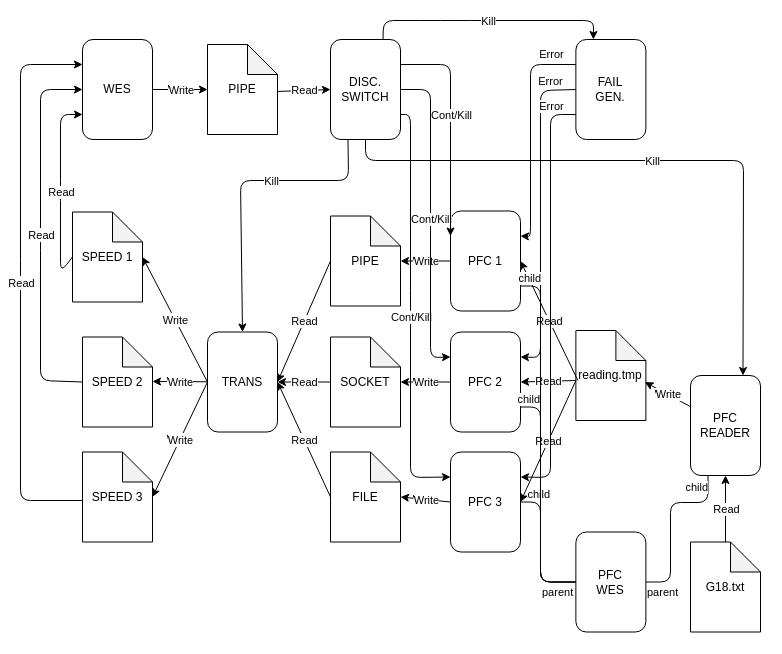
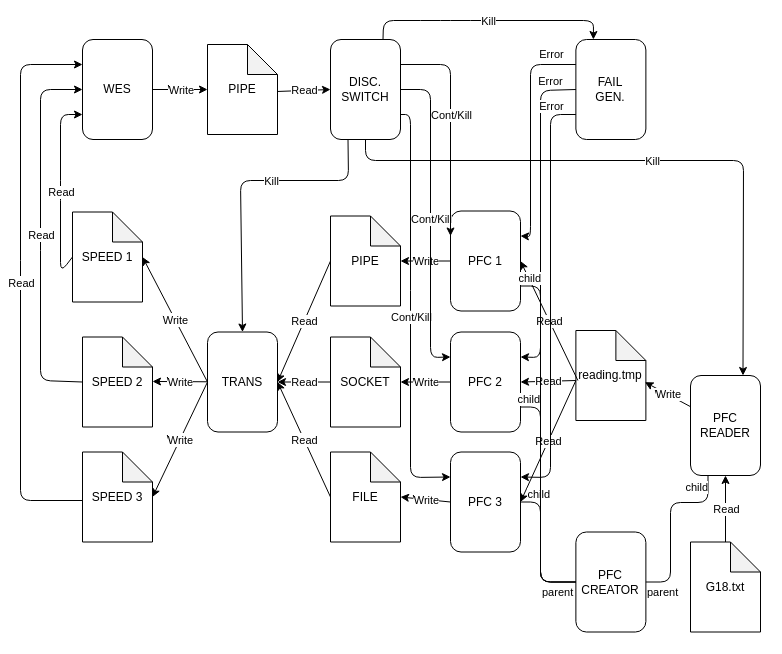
(611, 583) -> (611, 583)
